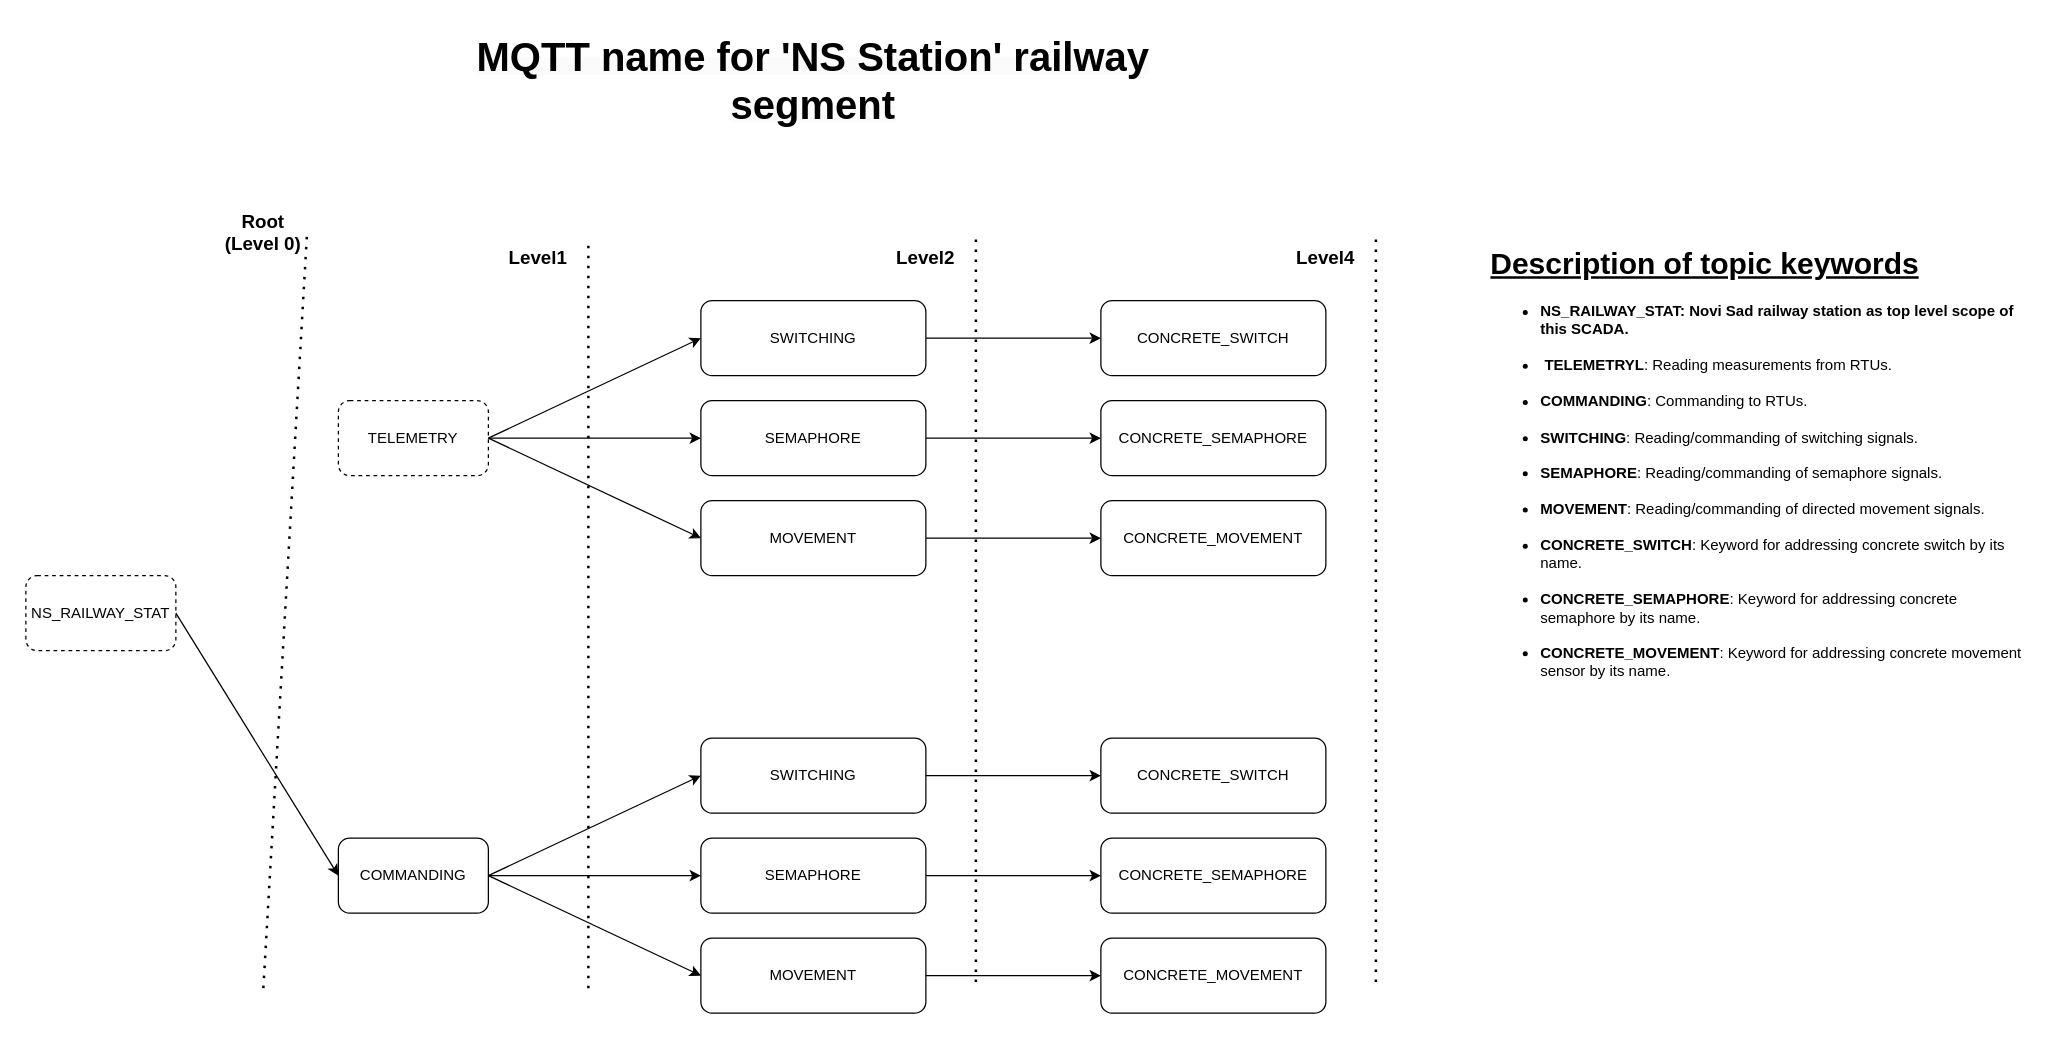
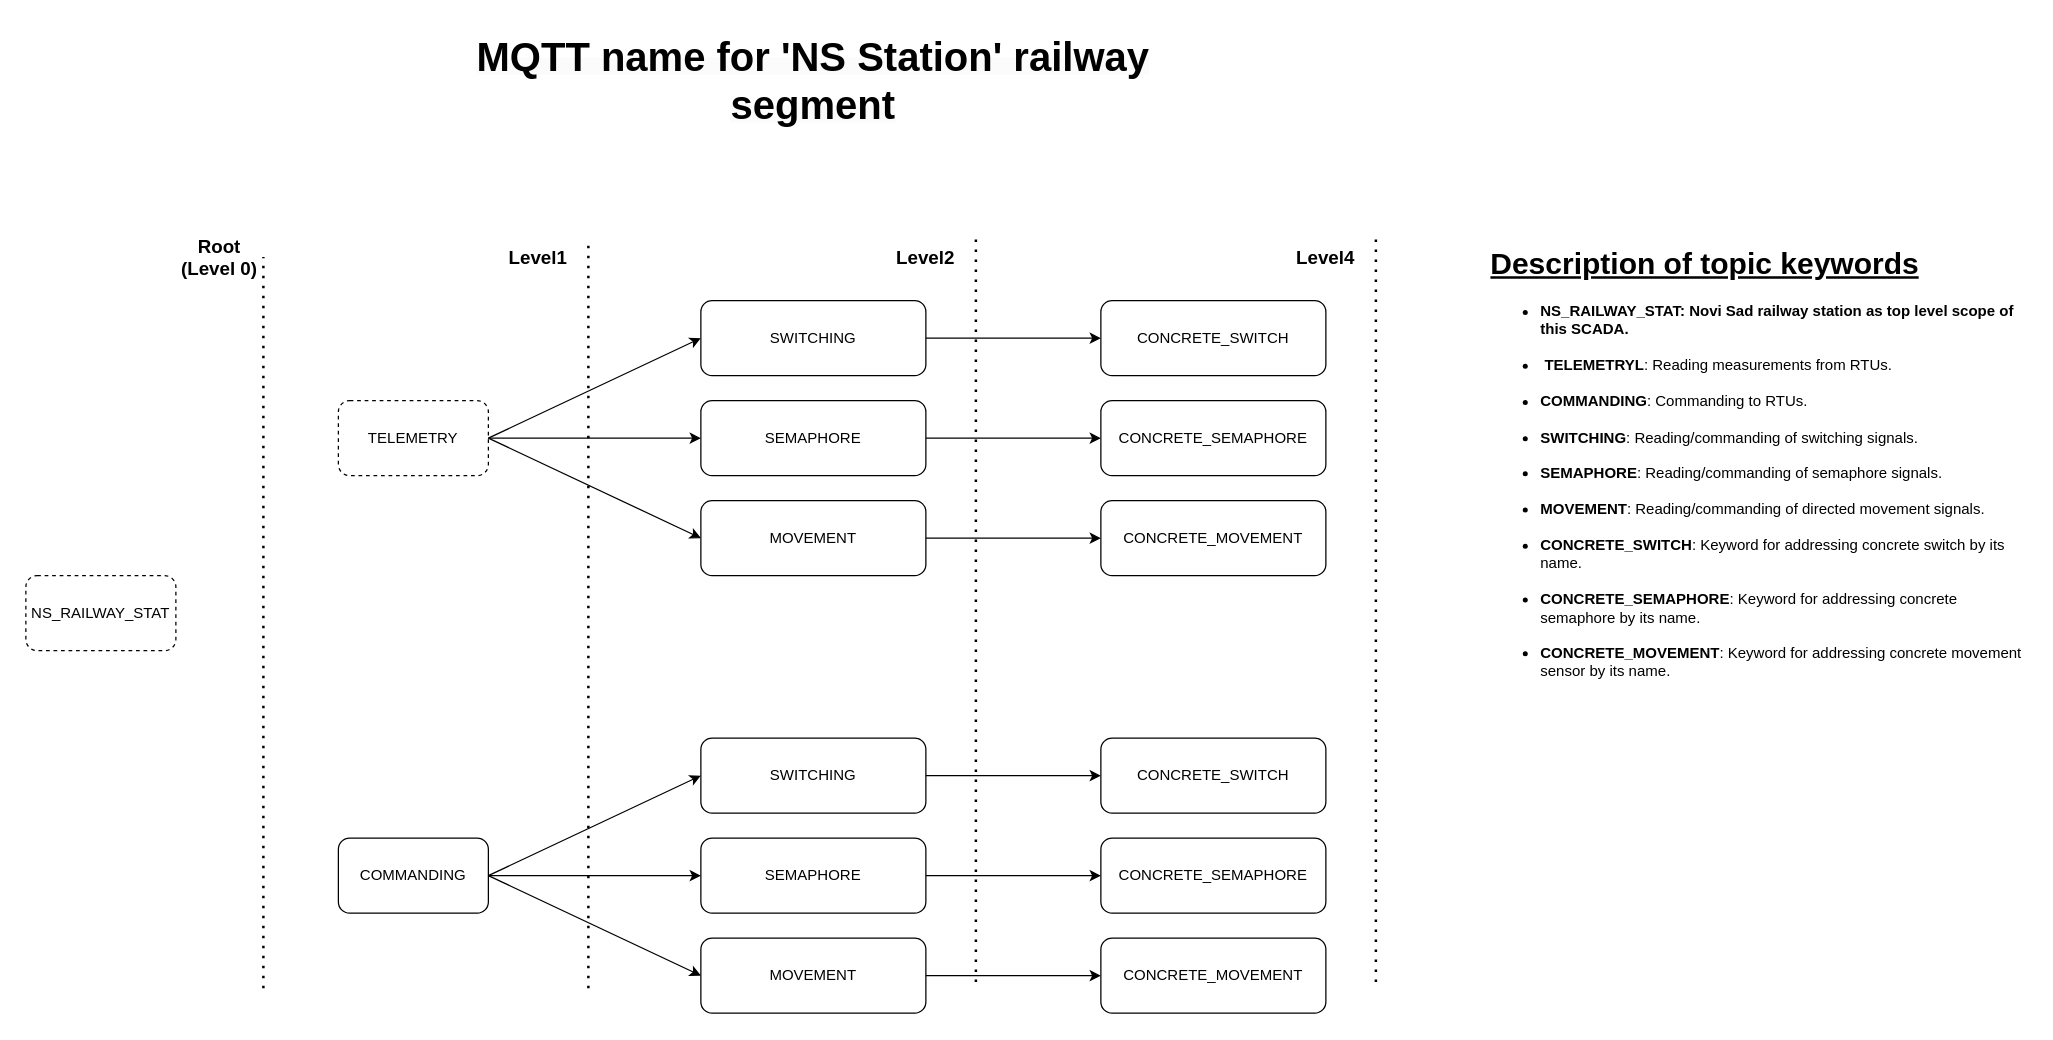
(263, 232) -> (219, 257)
(218, 681) -> none
